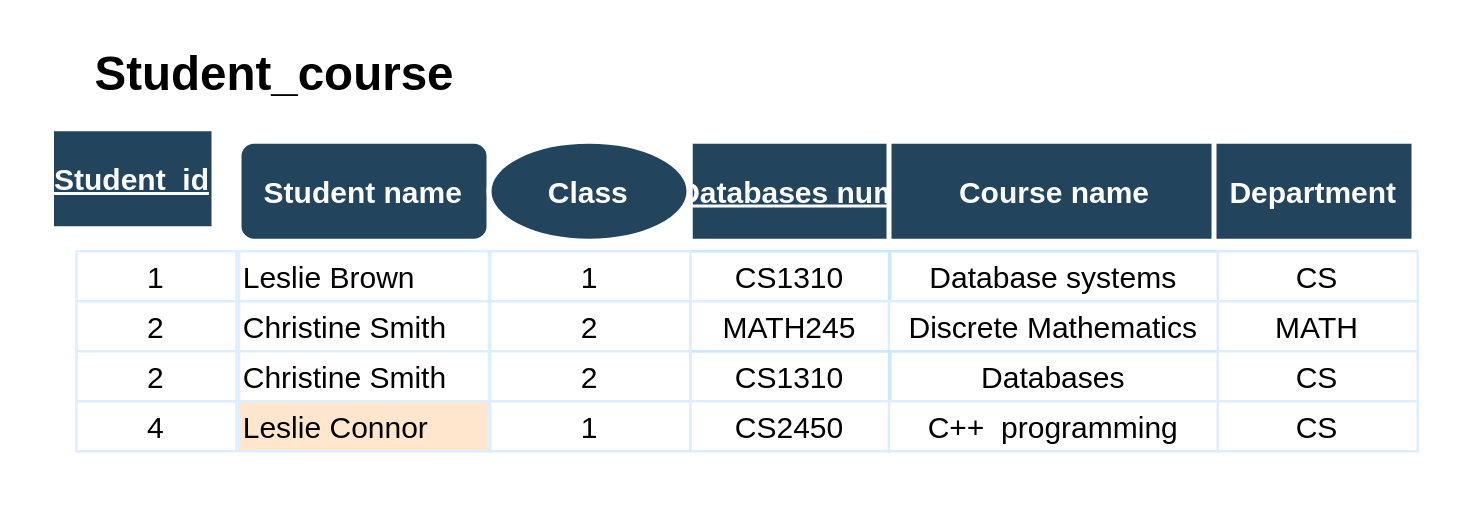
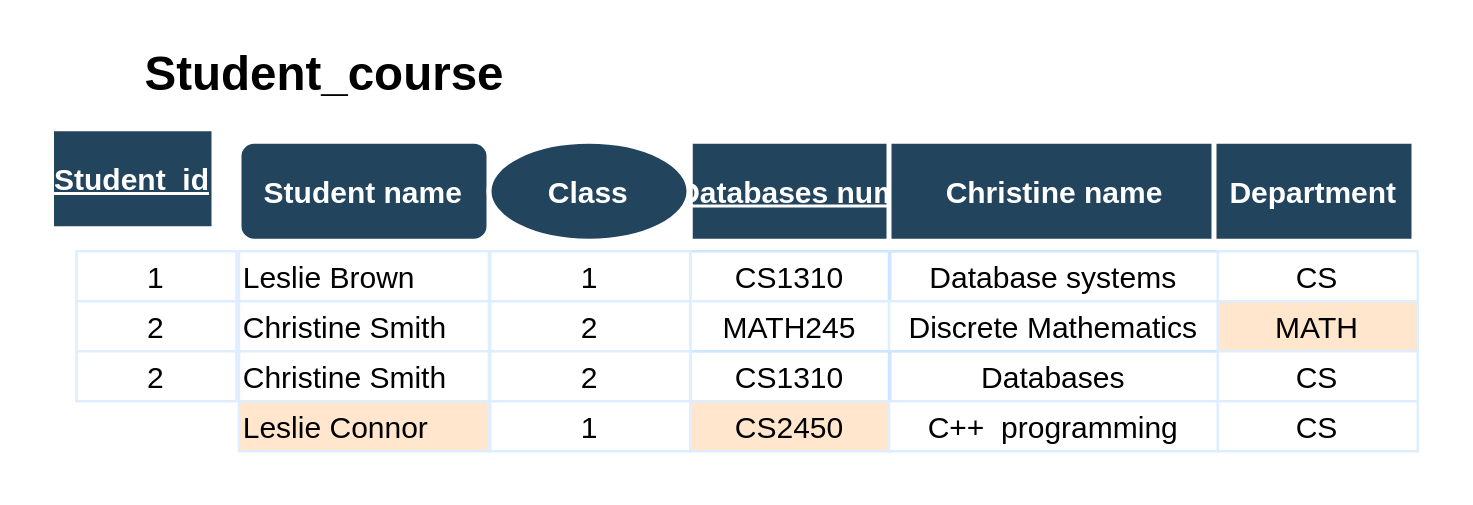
(275, 76) -> (325, 76)
(1054, 193) -> (1054, 193)
(1318, 326) -> (1318, 326)
(156, 426) -> none
(790, 426) -> (790, 426)
